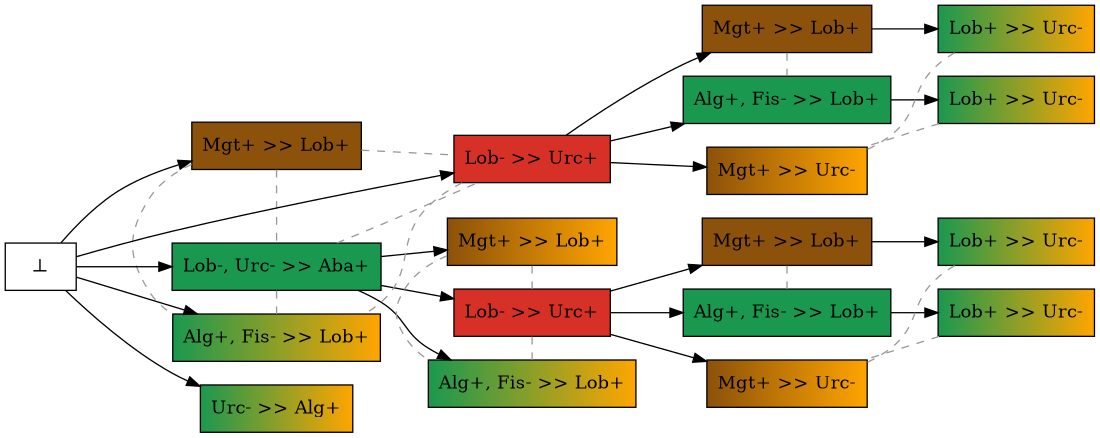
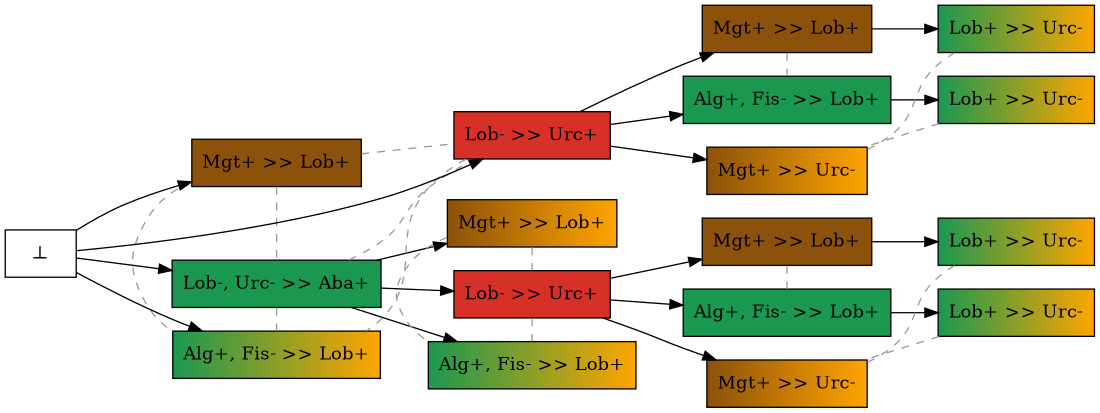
(277, 409) -> none
